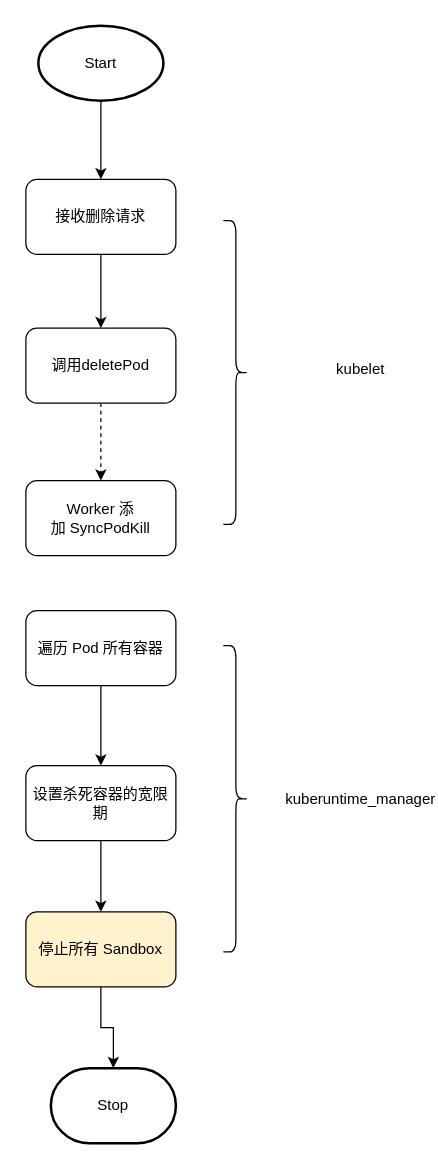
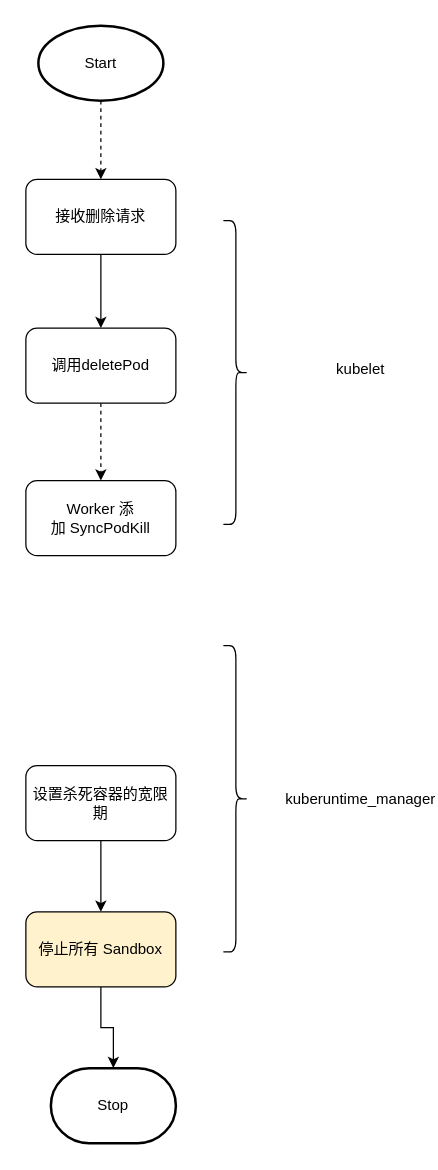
(101, 136) -> (101, 136)
(101, 648) -> none
(101, 722) -> none
